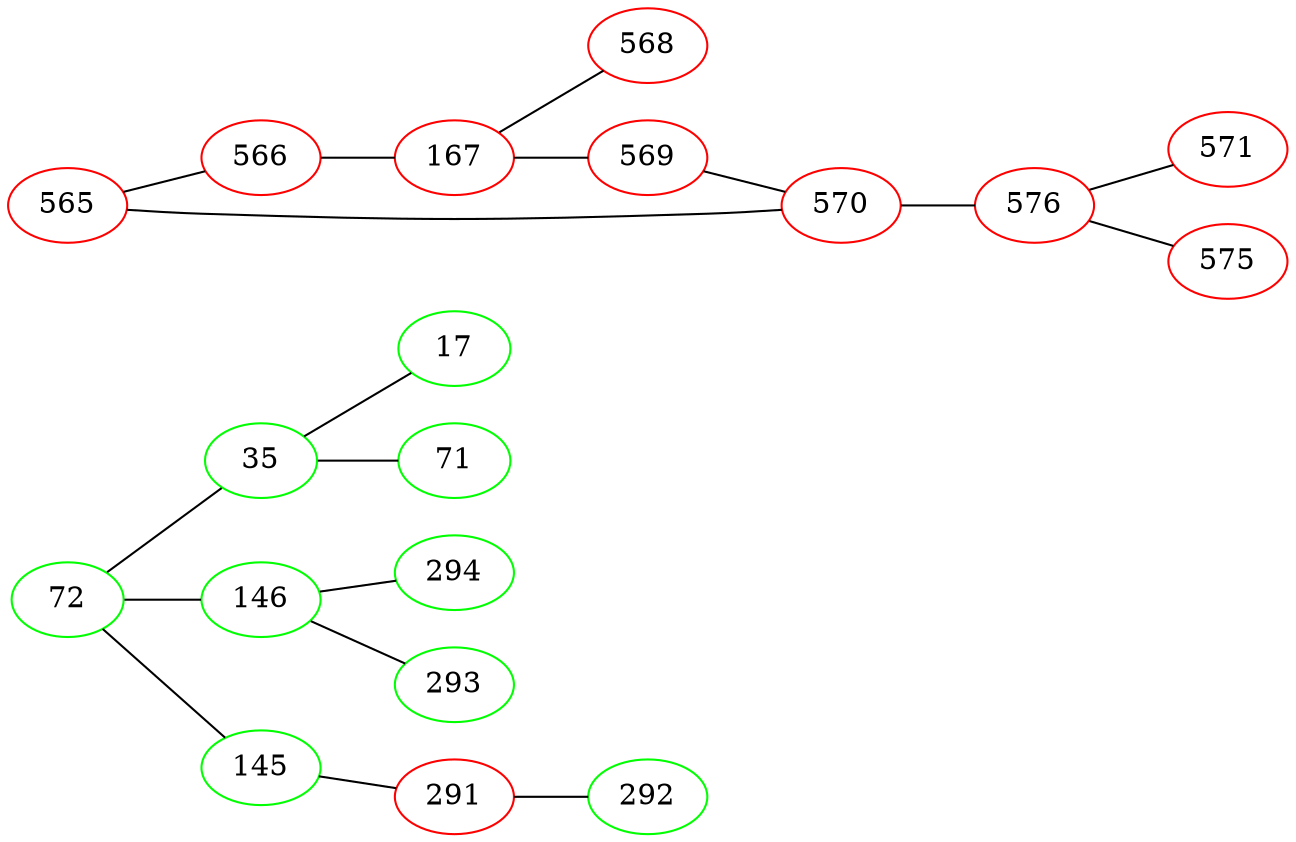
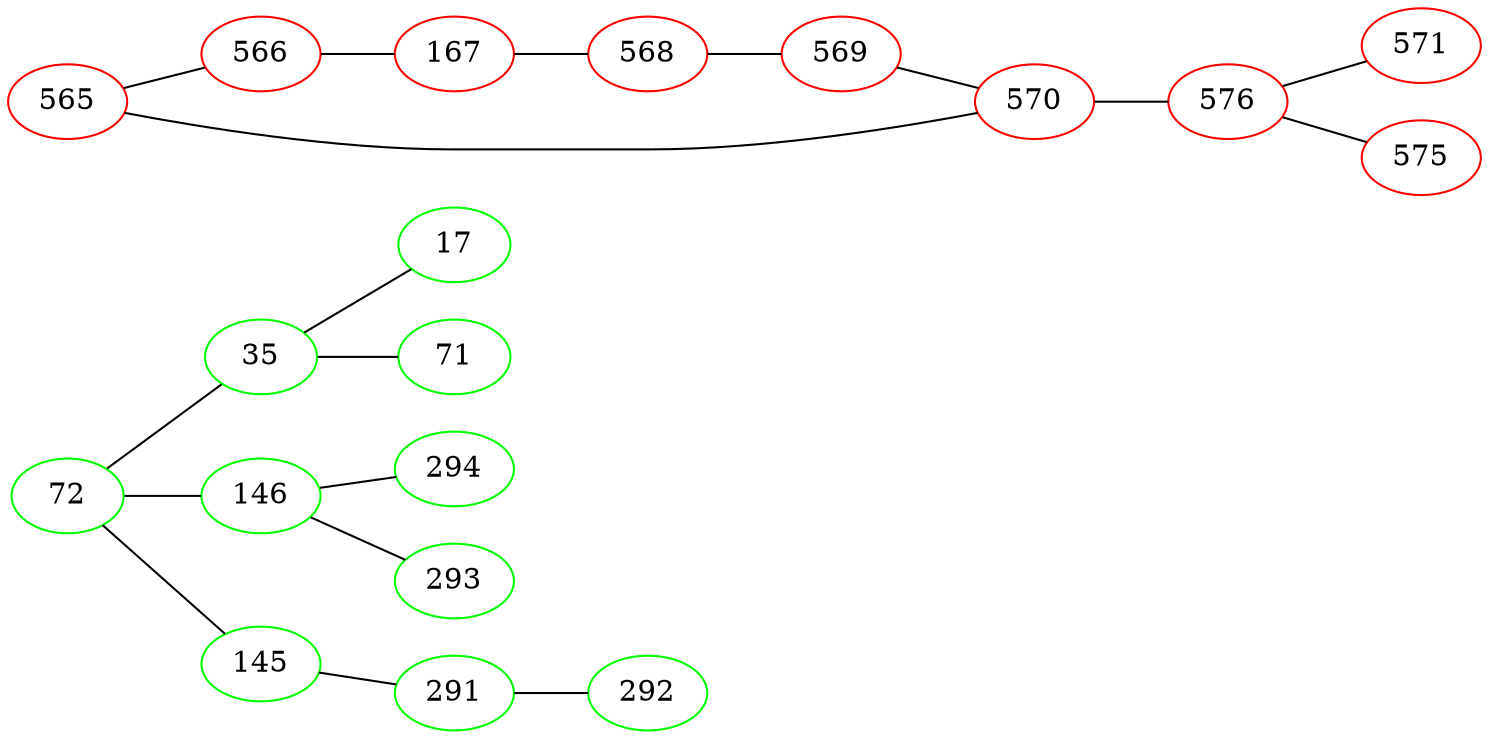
(551, 158) -> (745, 54)
(454, 797) -> (454, 693)
